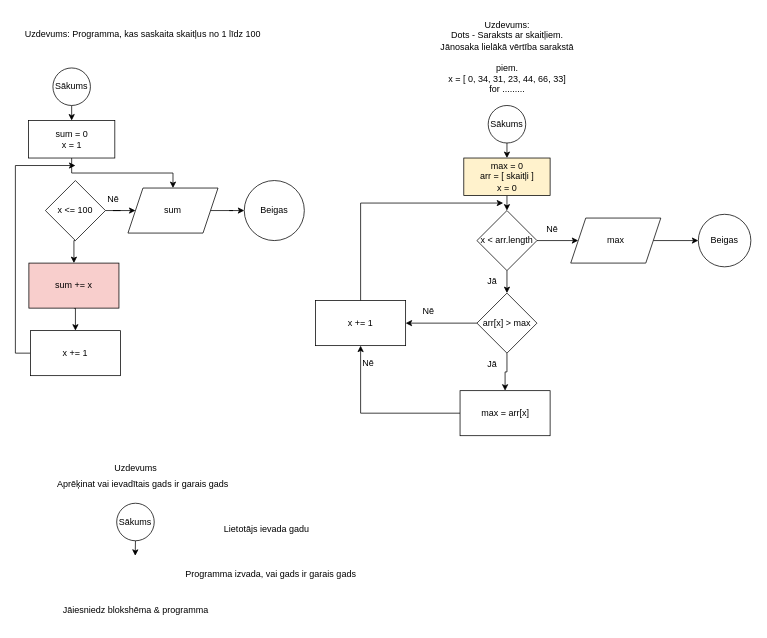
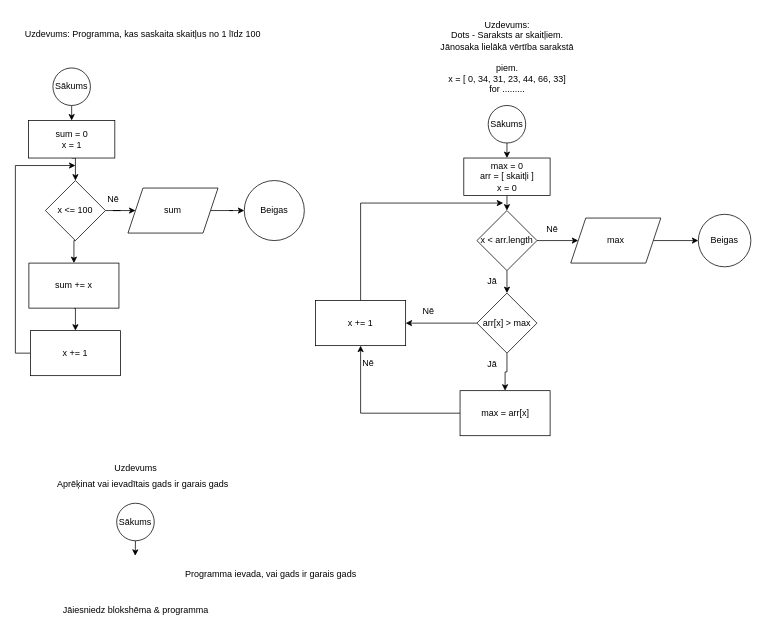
(72, 169) -> (75, 165)
(507, 177) -> (507, 177)
(74, 285) -> (74, 285)
(267, 529) -> none
(271, 574) -> (271, 574)
